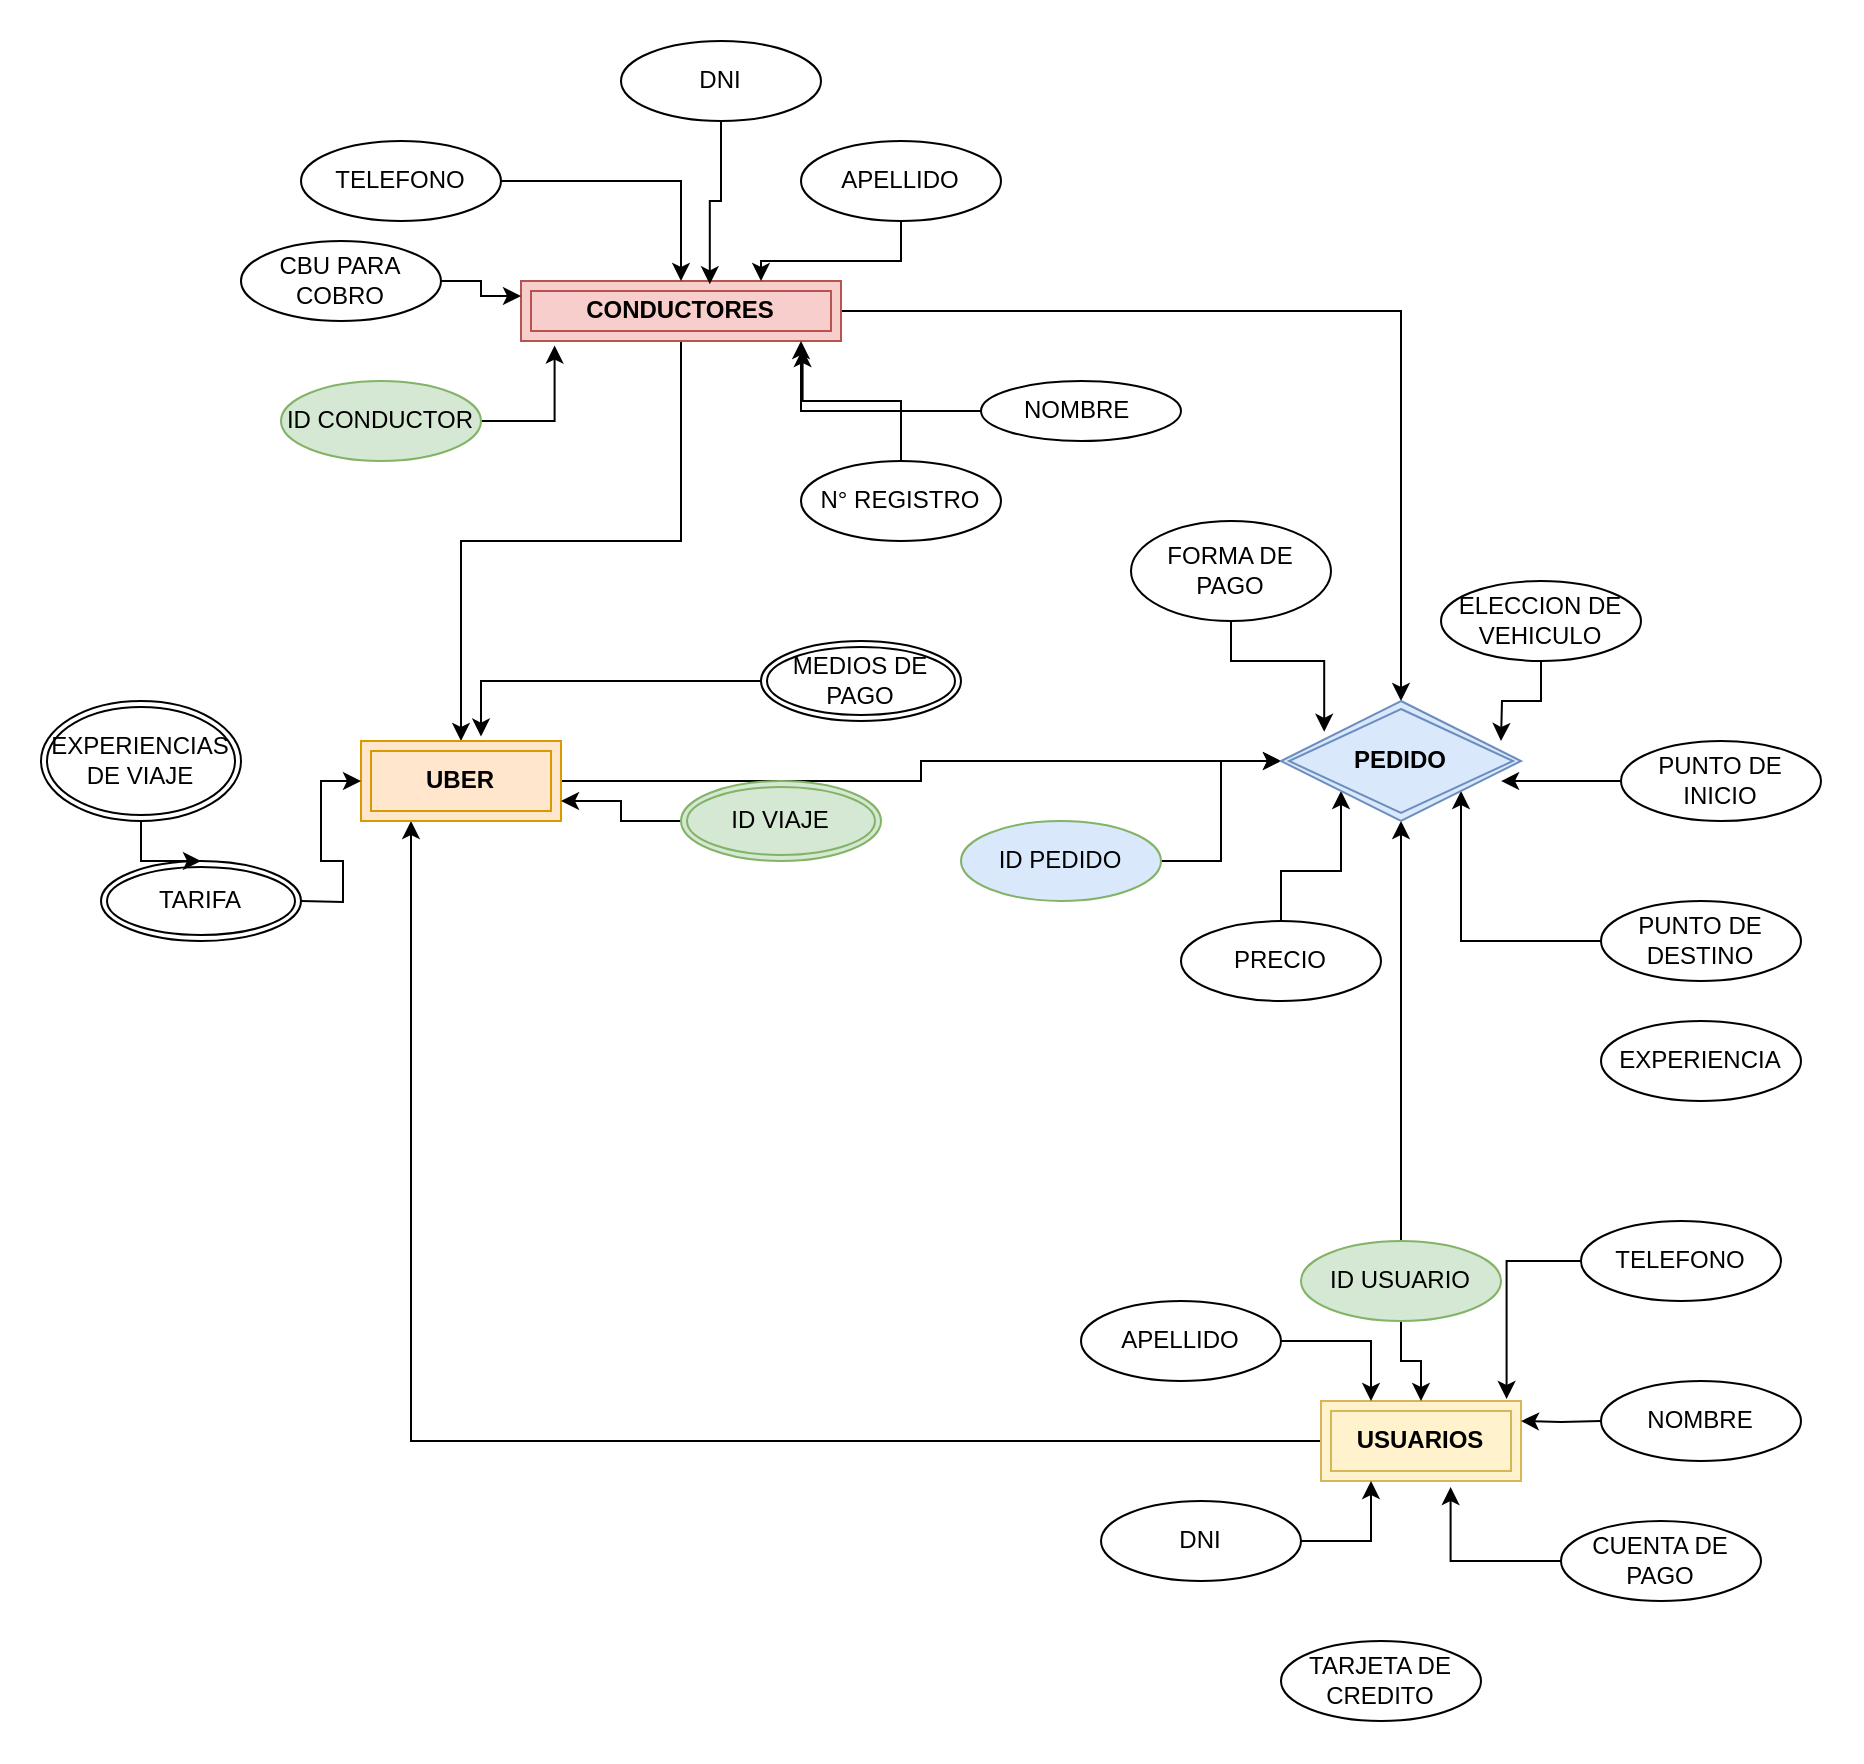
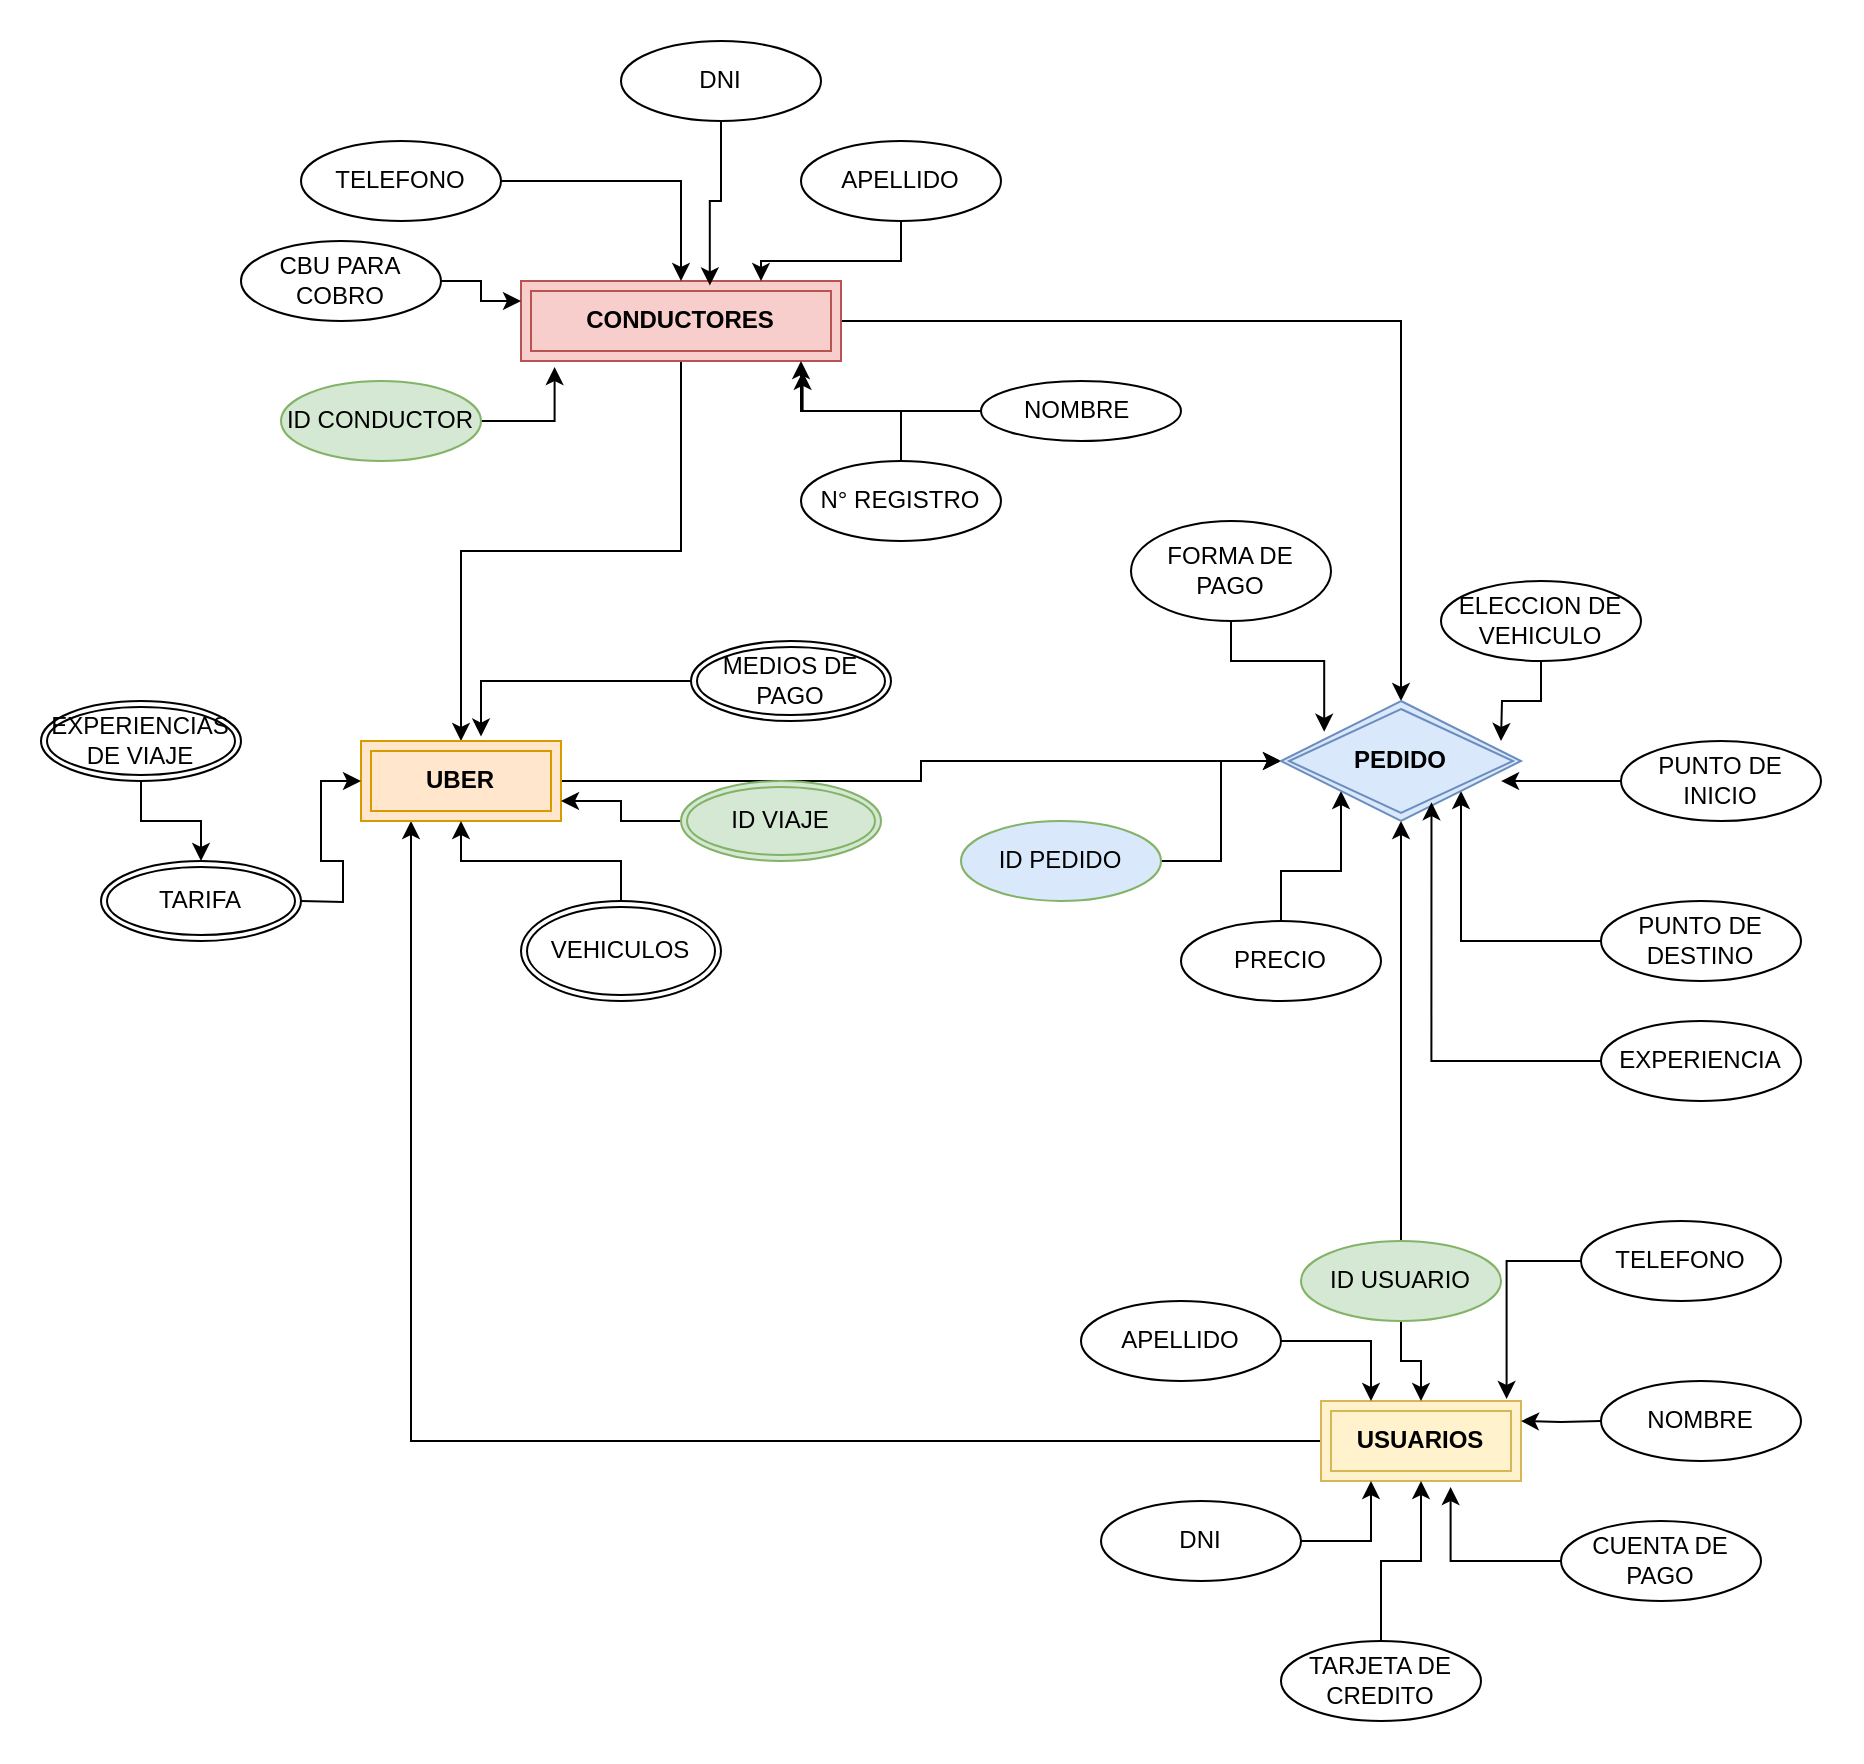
(681, 311) -> (681, 321)
(861, 681) -> (791, 681)
(141, 761) -> (141, 741)
none -> (548, 861)
none -> (621, 951)
none -> (1431, 1023)
none -> (1394, 1561)
